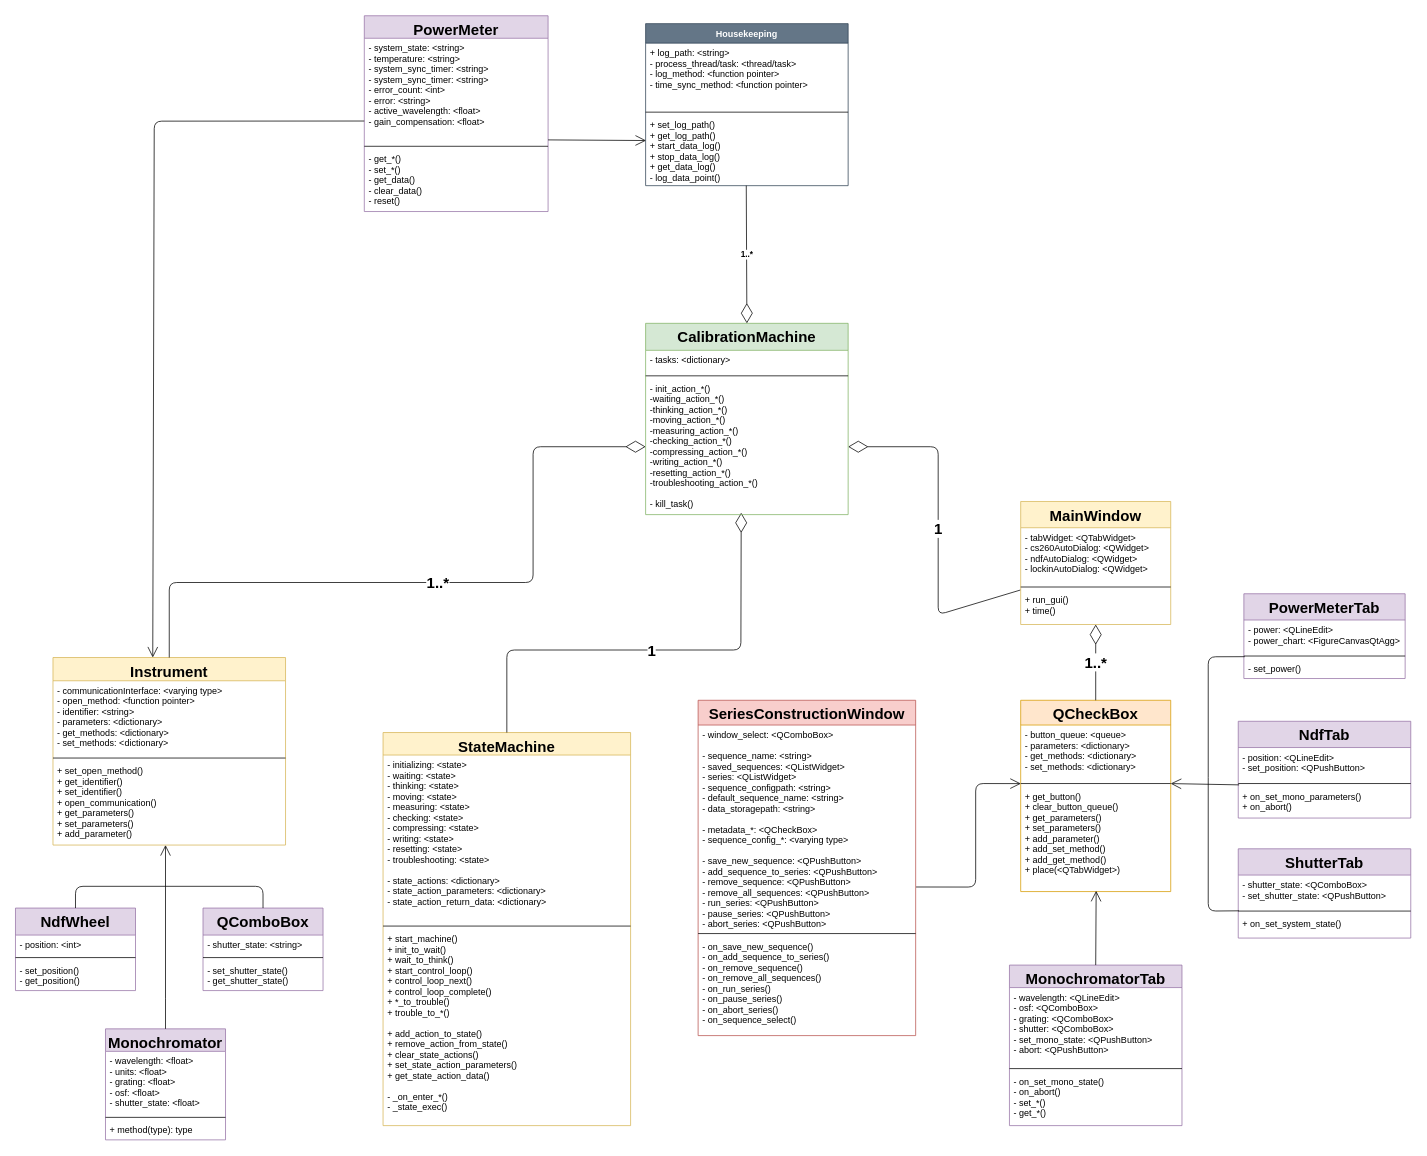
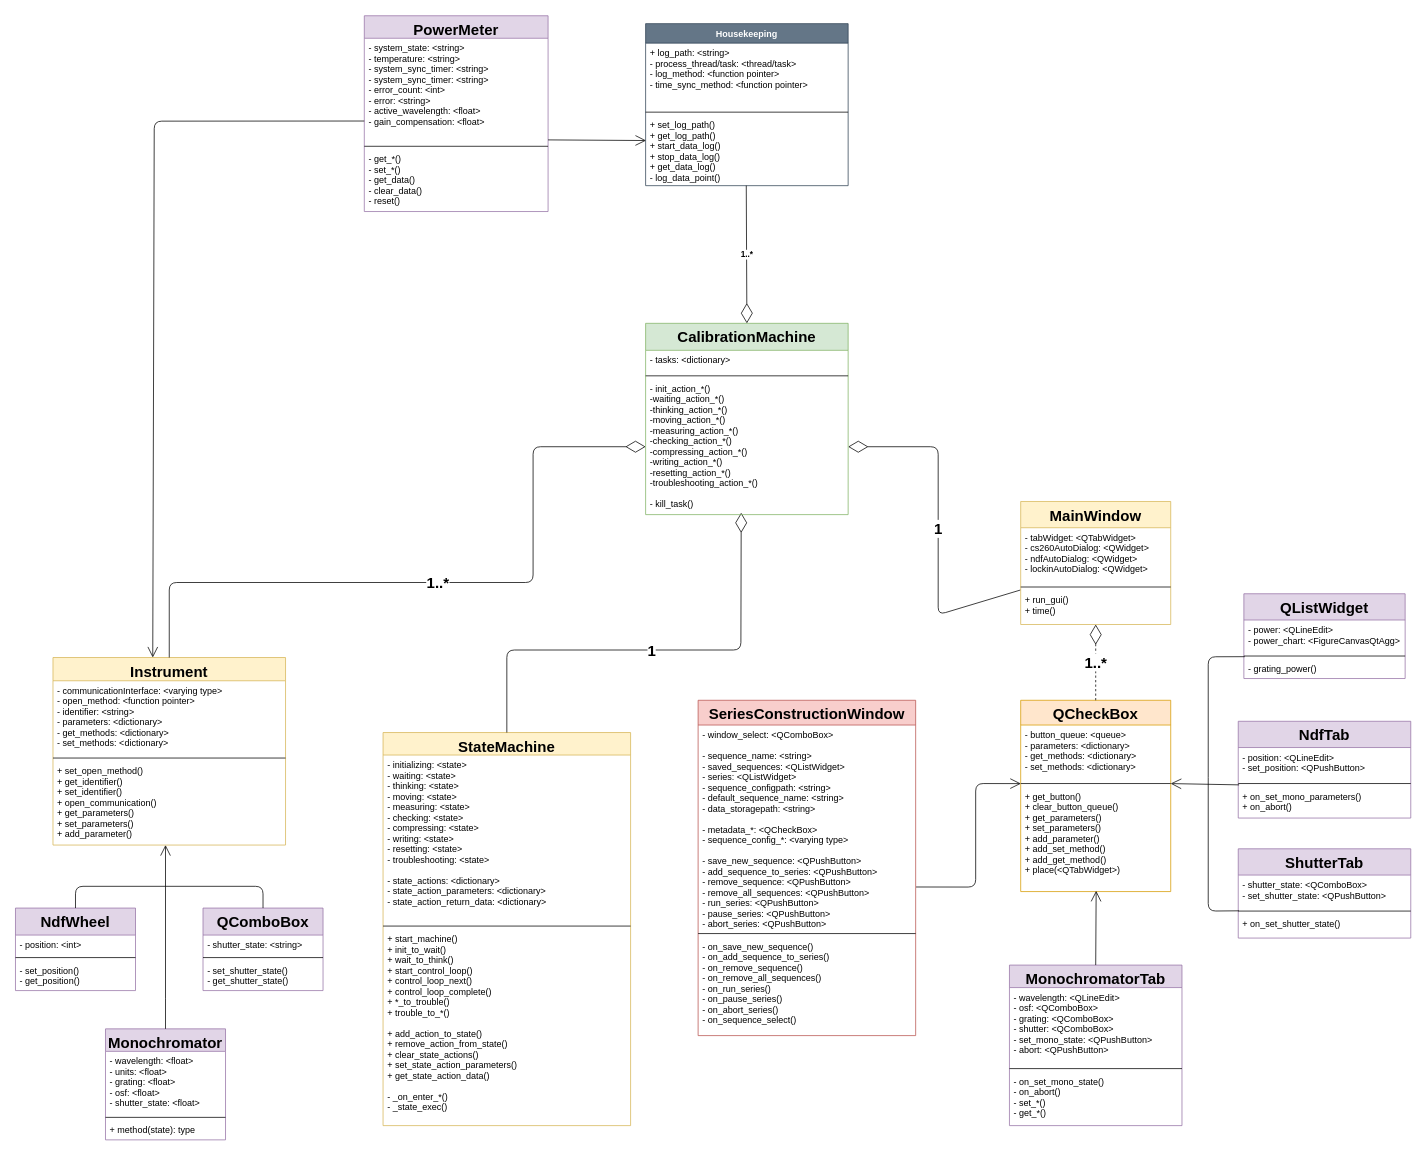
(1324, 608) -> (1324, 608)
(1279, 669) -> (1288, 669)
(1095, 685) -> (1095, 685)
(1299, 924) -> (1301, 924)
(156, 1130) -> (159, 1130)
